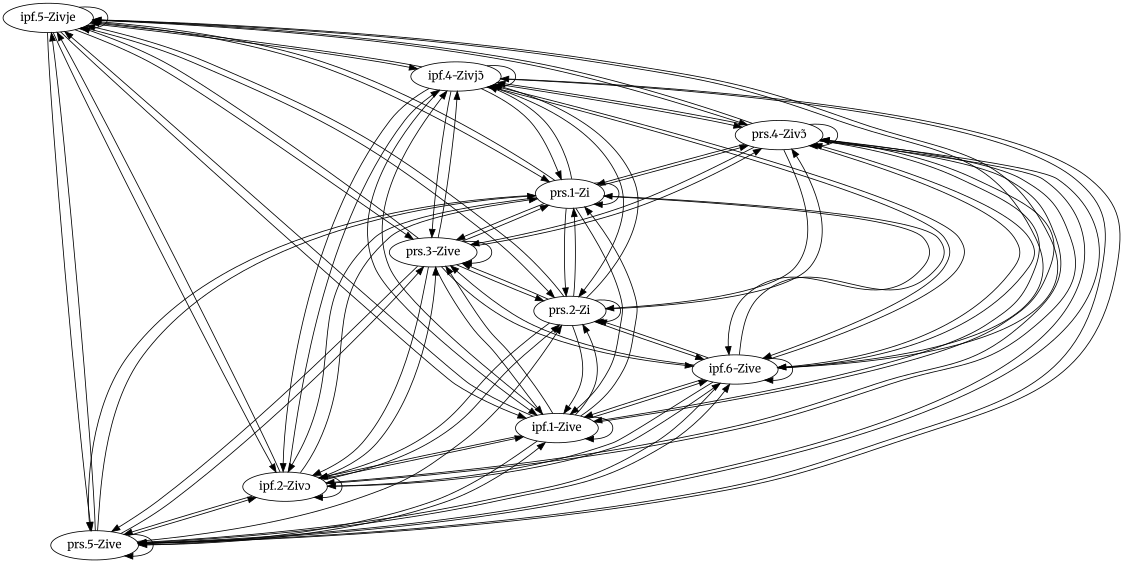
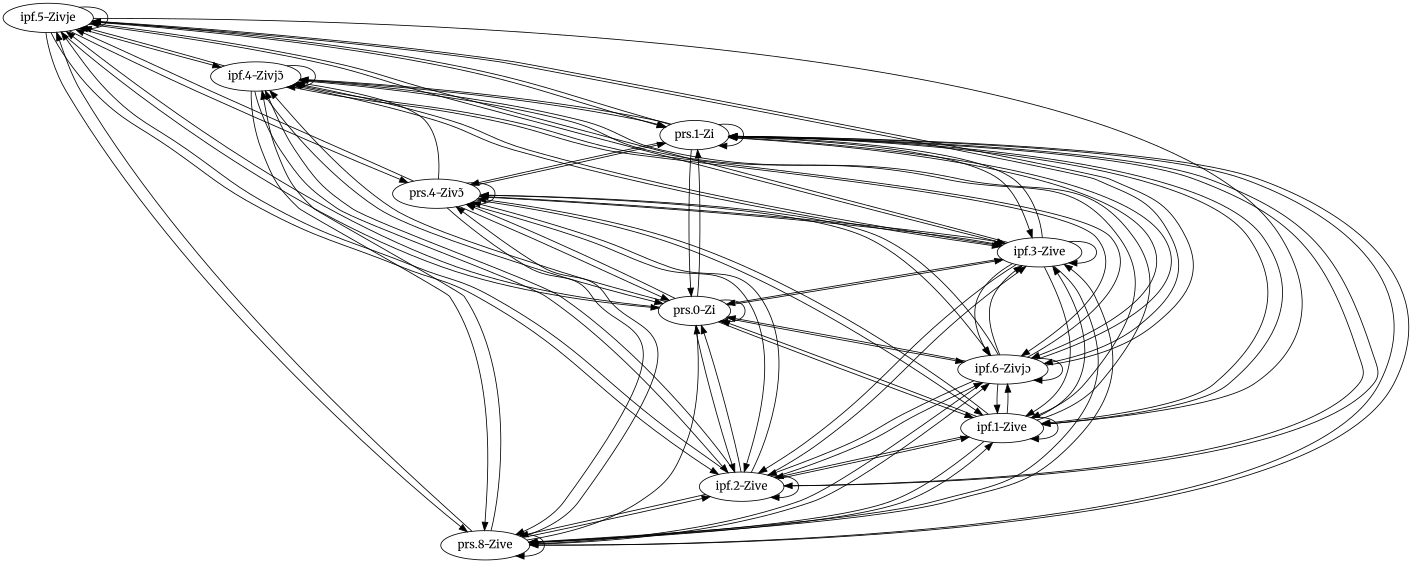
(615, 103) -> none
(297, 234) -> none
(433, 252) -> (1039, 252)
(570, 311) -> (694, 311)
(735, 370) -> (1003, 370)
(285, 487) -> (742, 487)
(95, 545) -> (485, 545)
